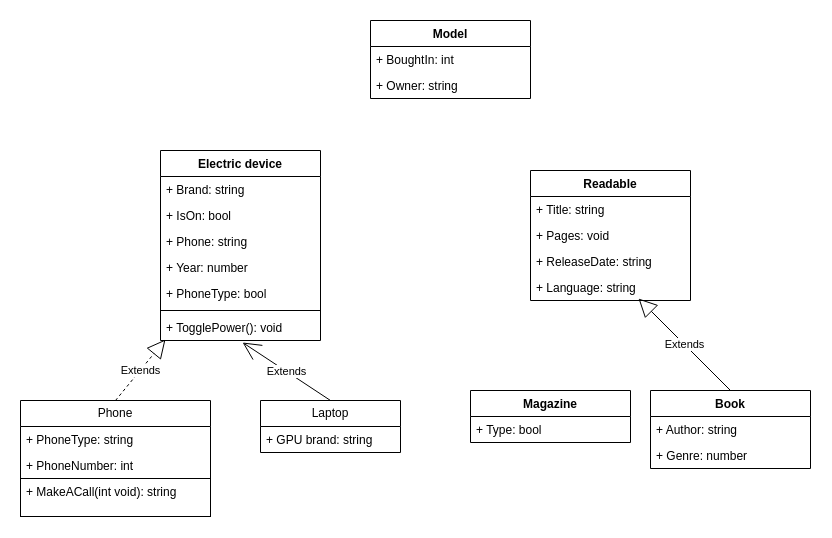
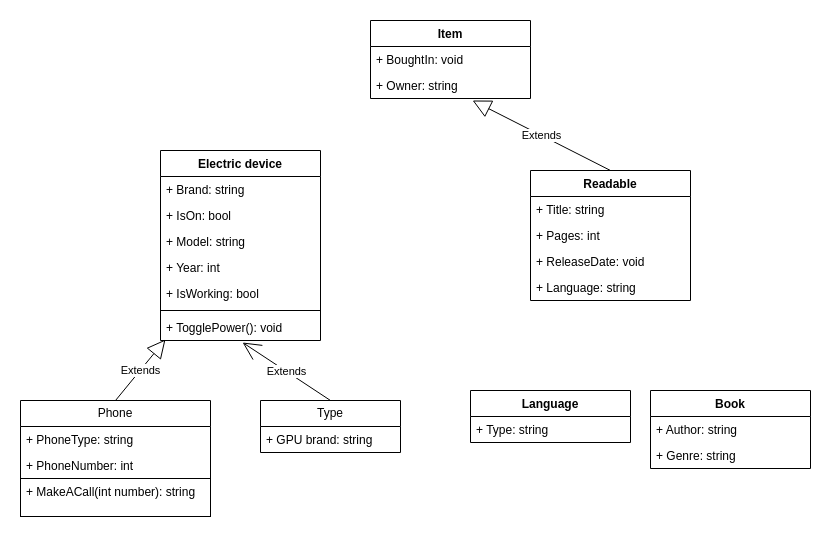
(451, 35) -> (451, 35)
(421, 61) -> (424, 61)
none -> (550, 140)
(574, 237) -> (571, 237)
(211, 243) -> (209, 243)
(599, 263) -> (593, 263)
(209, 269) -> (197, 269)
(217, 295) -> (216, 295)
(691, 351) -> none
(126, 387) -> (126, 387)
(551, 405) -> (551, 405)
(331, 414) -> (331, 414)
(511, 431) -> (517, 431)
(702, 457) -> (701, 457)
(110, 493) -> (117, 500)
